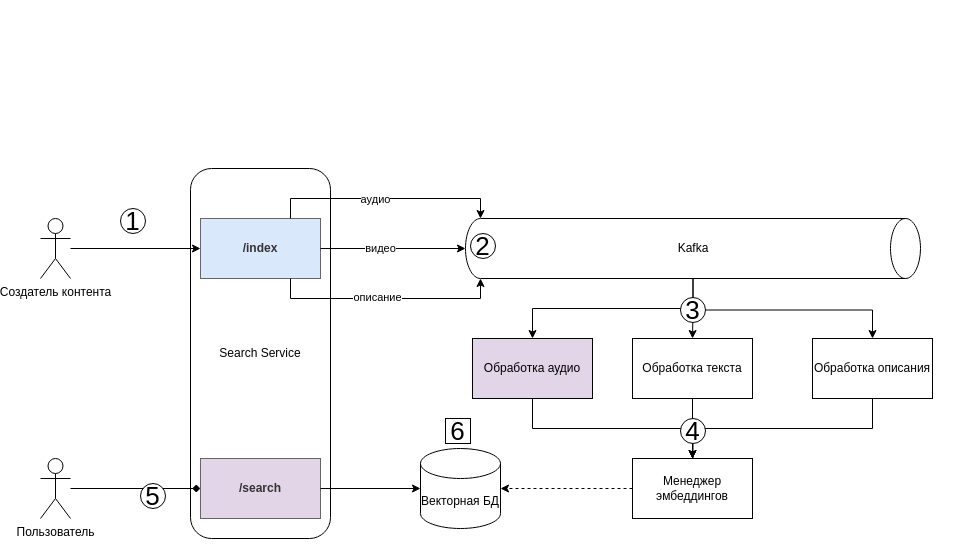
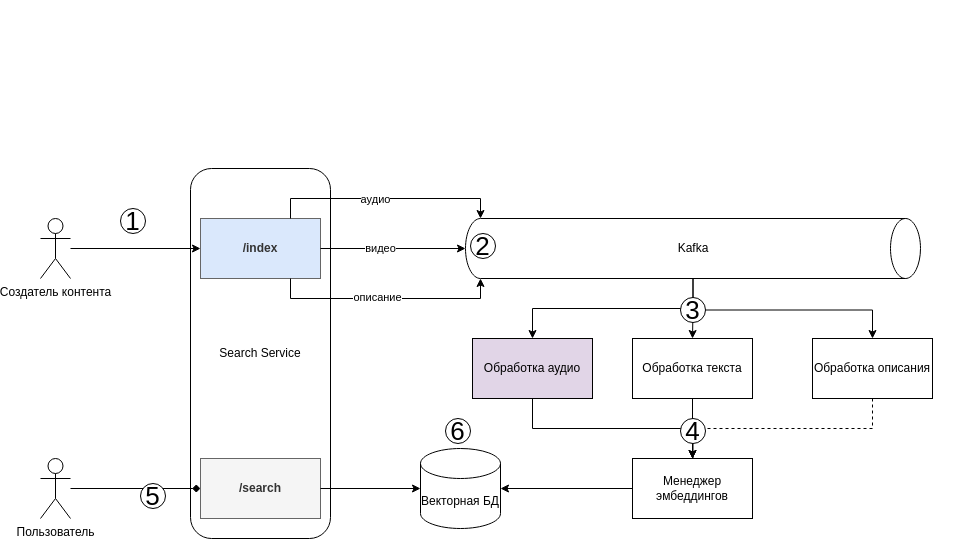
(803, 429) -> (803, 429)
(458, 431) -> (458, 431)
(261, 489) -> (261, 489)
(569, 489) -> (569, 489)
